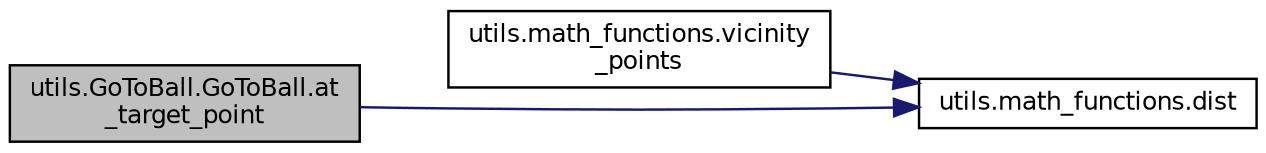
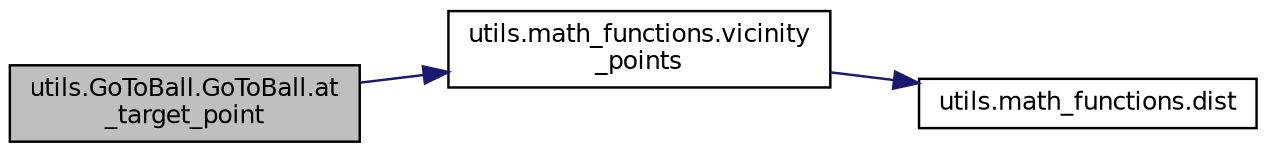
(627, 110) -> (392, 79)
